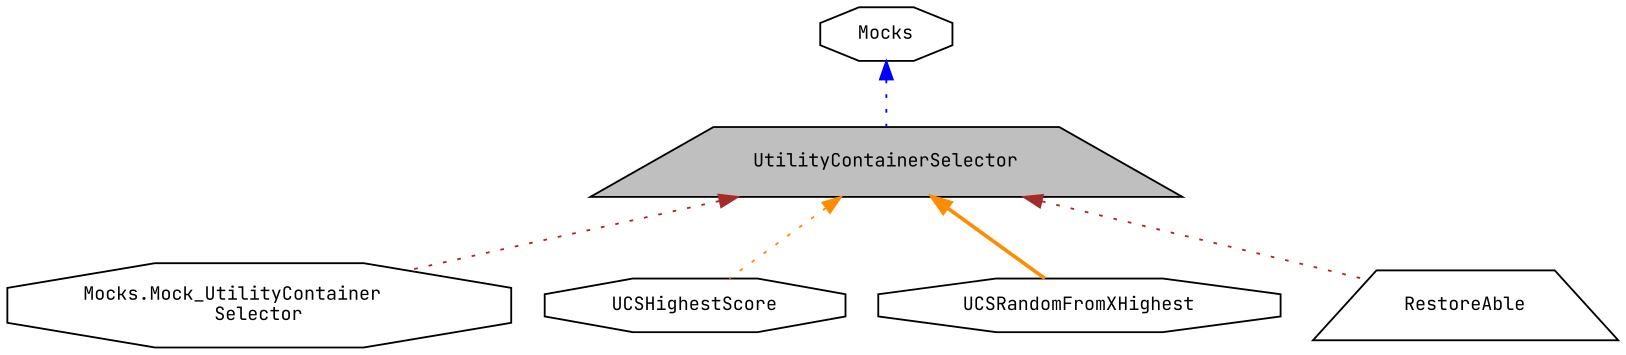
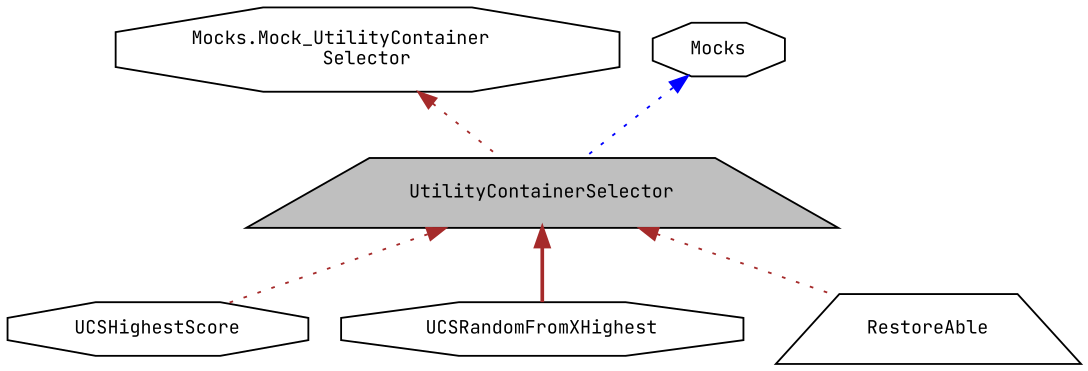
(564, 236) -> (467, 131)
(778, 243) -> (327, 269)
(996, 243) -> (542, 275)
